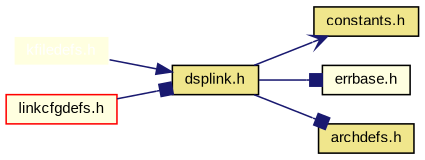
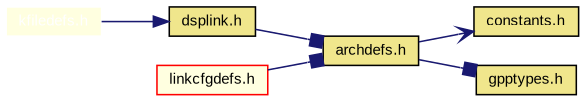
(283, 54) -> (439, 38)
(366, 80) -> none
none -> (526, 80)
(137, 95) -> (288, 66)
